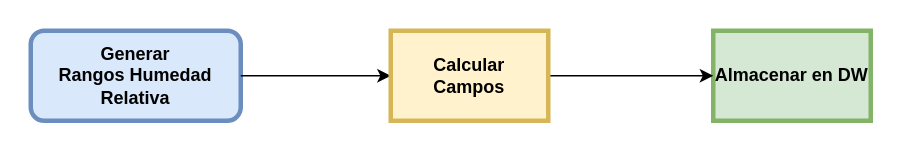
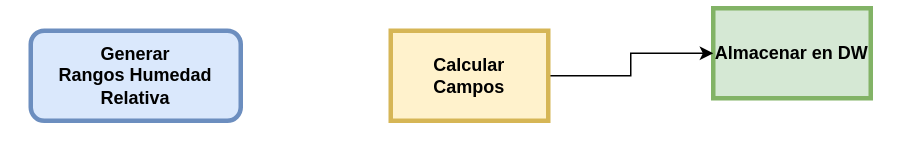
(311, 76) -> none
(792, 76) -> (792, 53)
